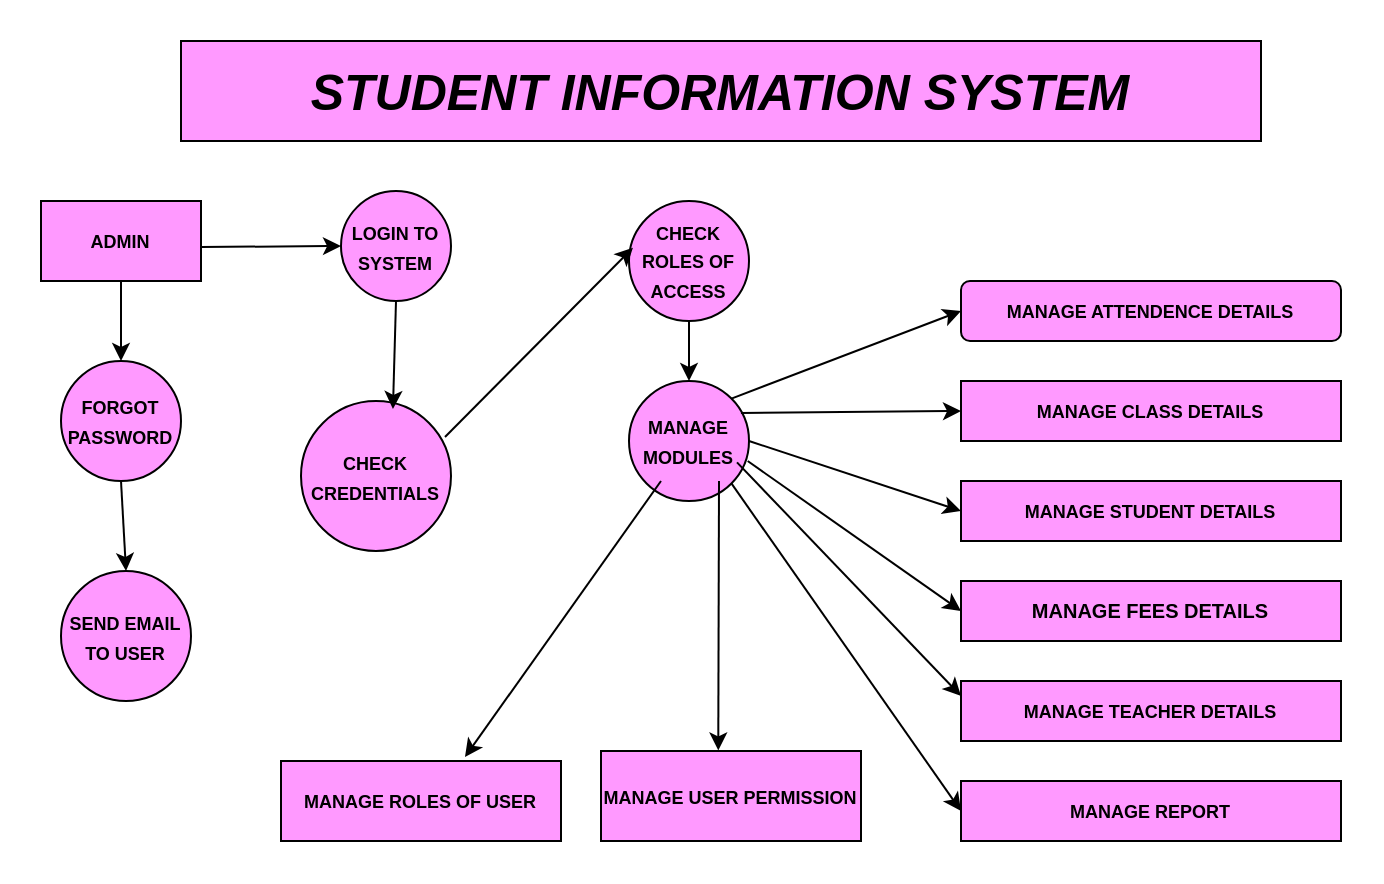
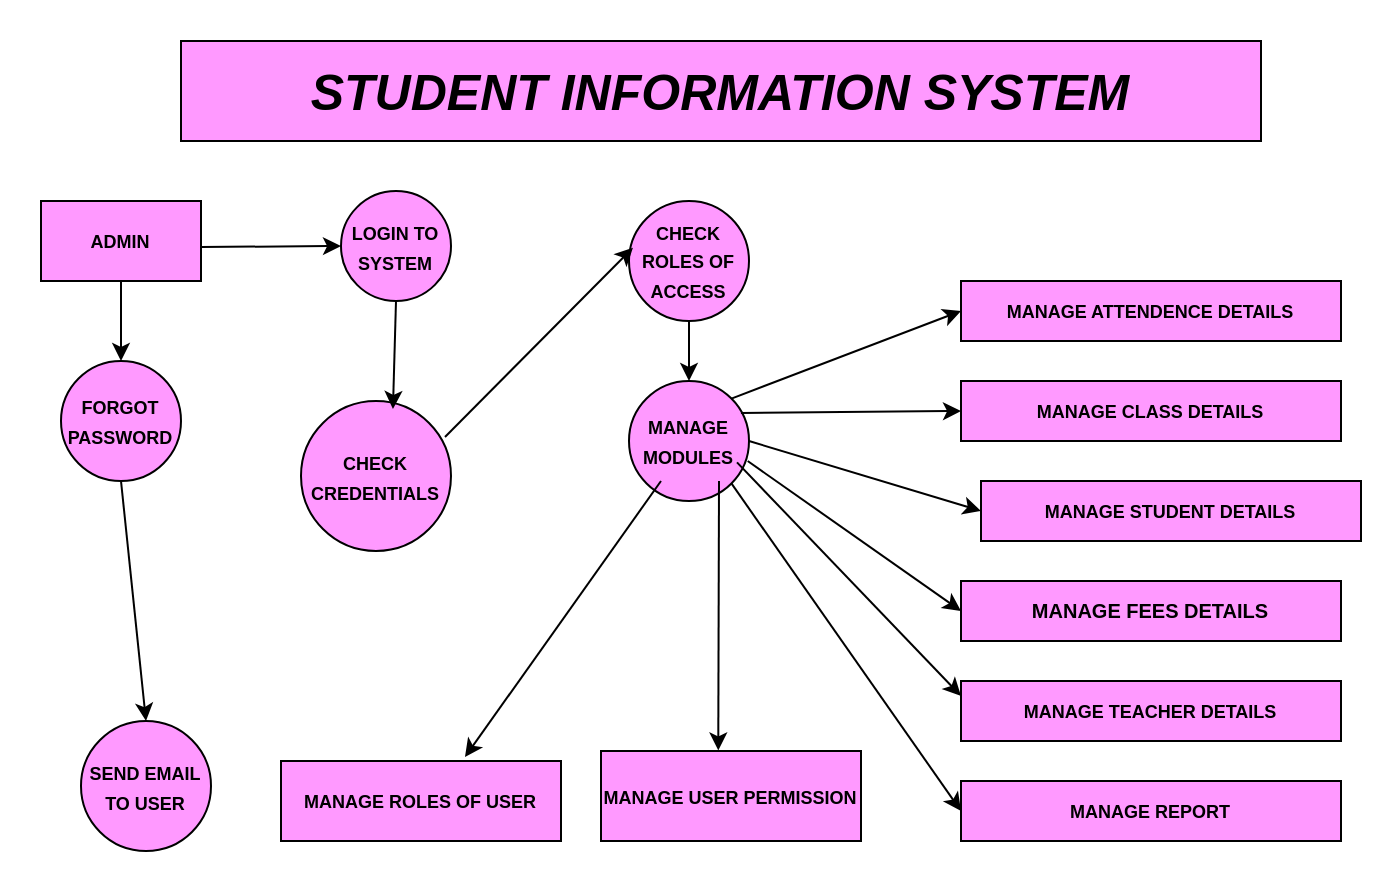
(1151, 311) -> (1151, 311)
(1151, 511) -> (1171, 511)
(126, 636) -> (146, 786)
